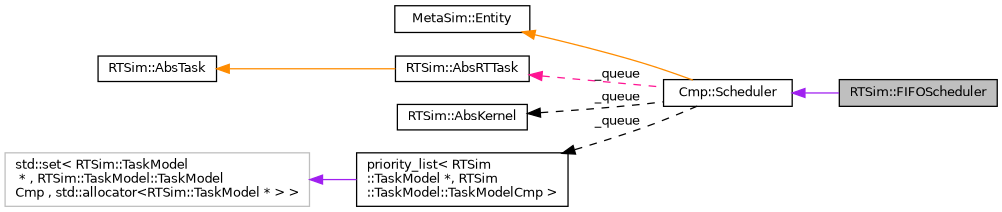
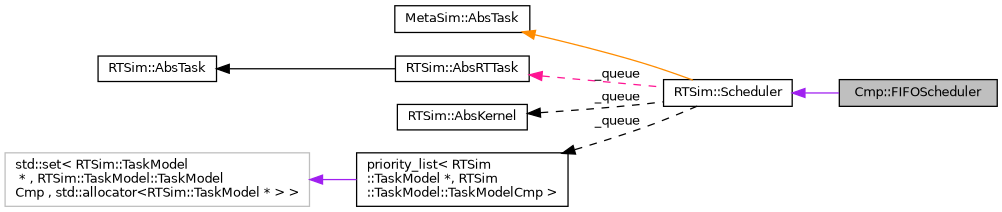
(462, 19) -> (462, 19)
(312, 69) -> (312, 69)
(728, 93) -> (728, 93)
(918, 93) -> (918, 93)
